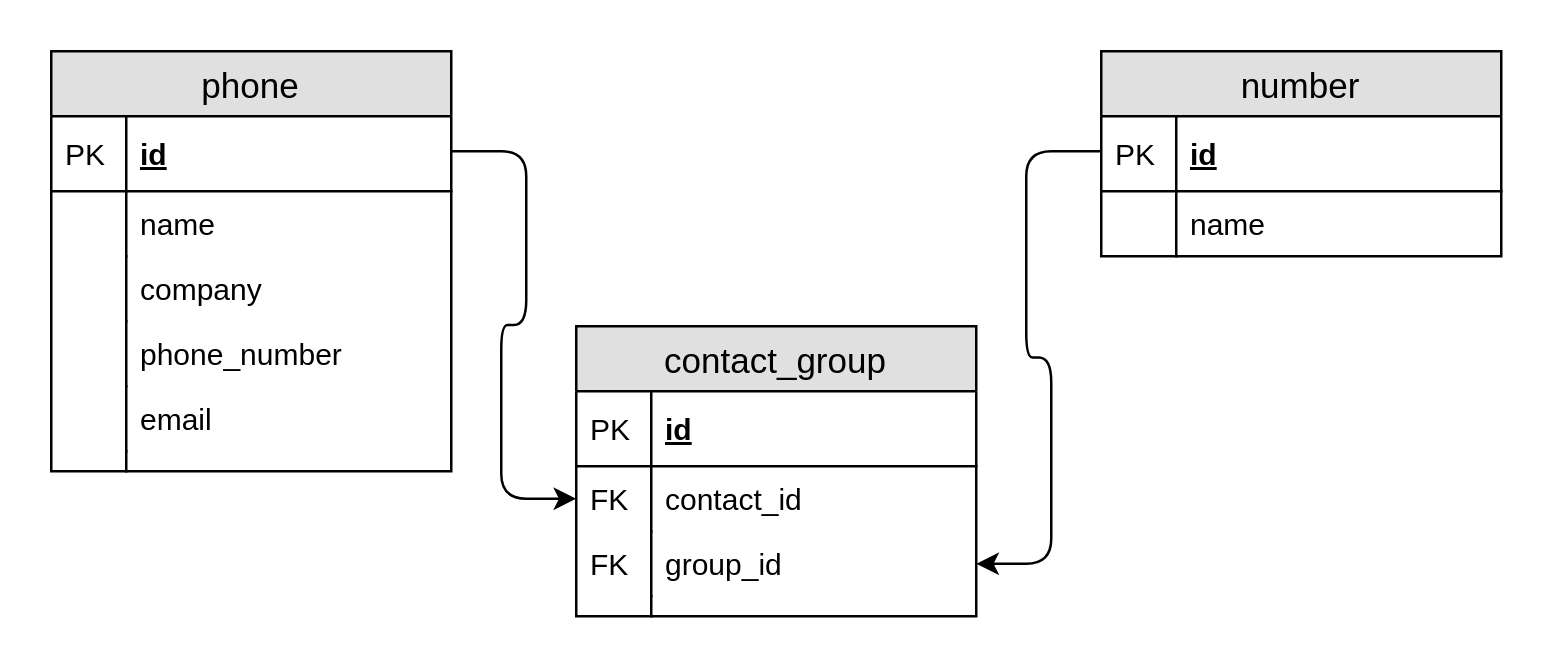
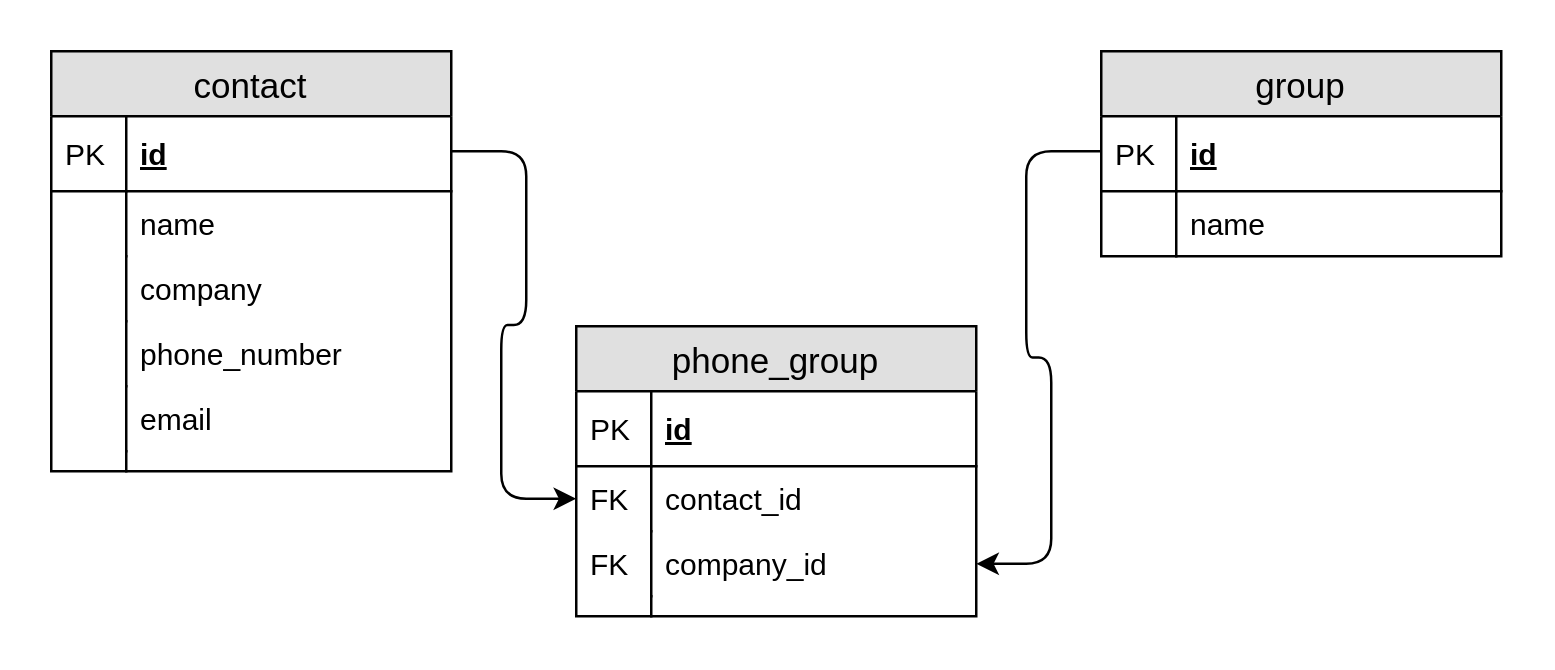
(250, 86) -> (250, 86)
(1300, 86) -> (1300, 86)
(775, 361) -> (775, 361)
(728, 565) -> (745, 565)
